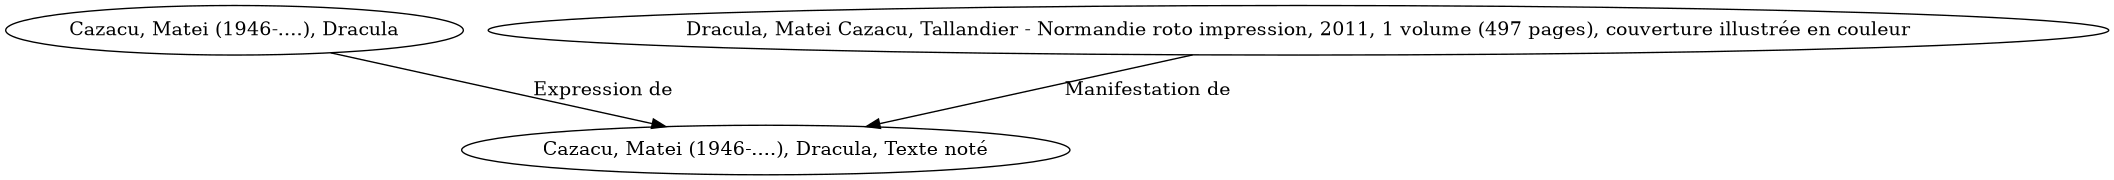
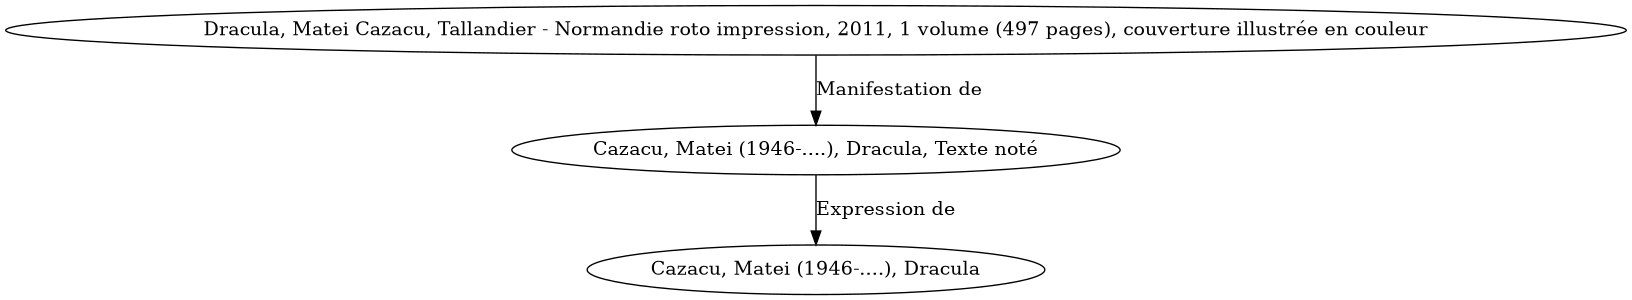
(491, 88) -> (816, 203)
